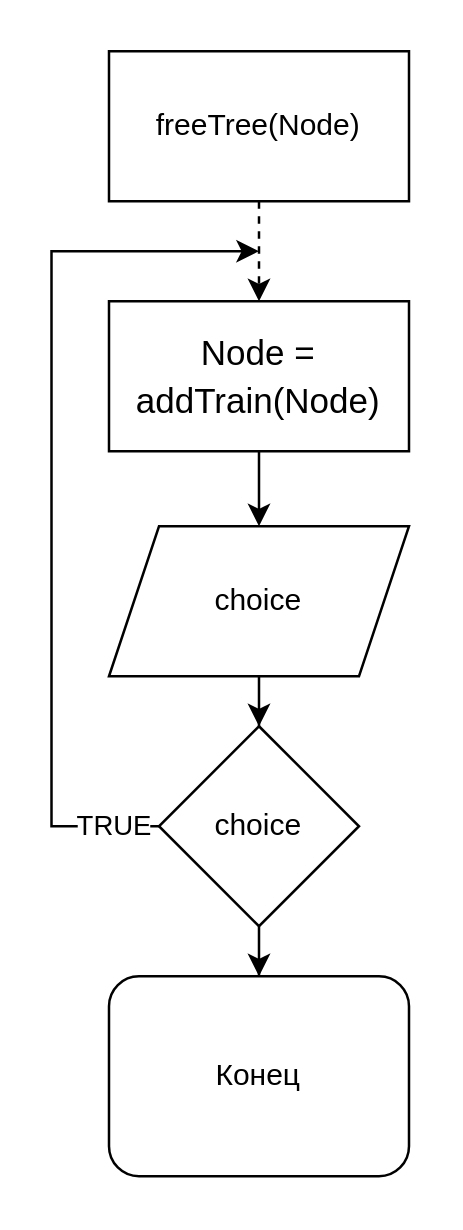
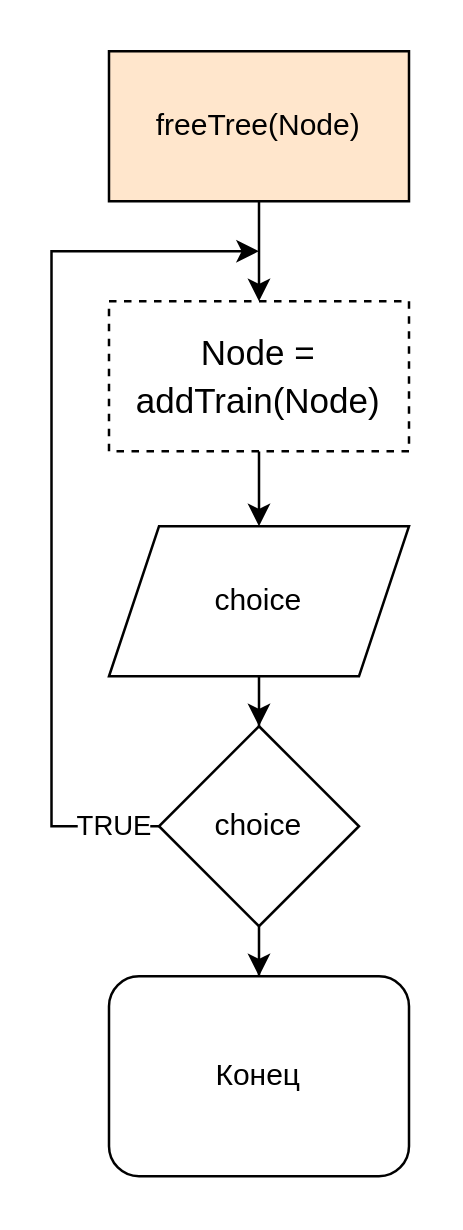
(259, 126) -> (259, 126)
(259, 242) -> (259, 242)
(259, 376) -> (259, 376)
